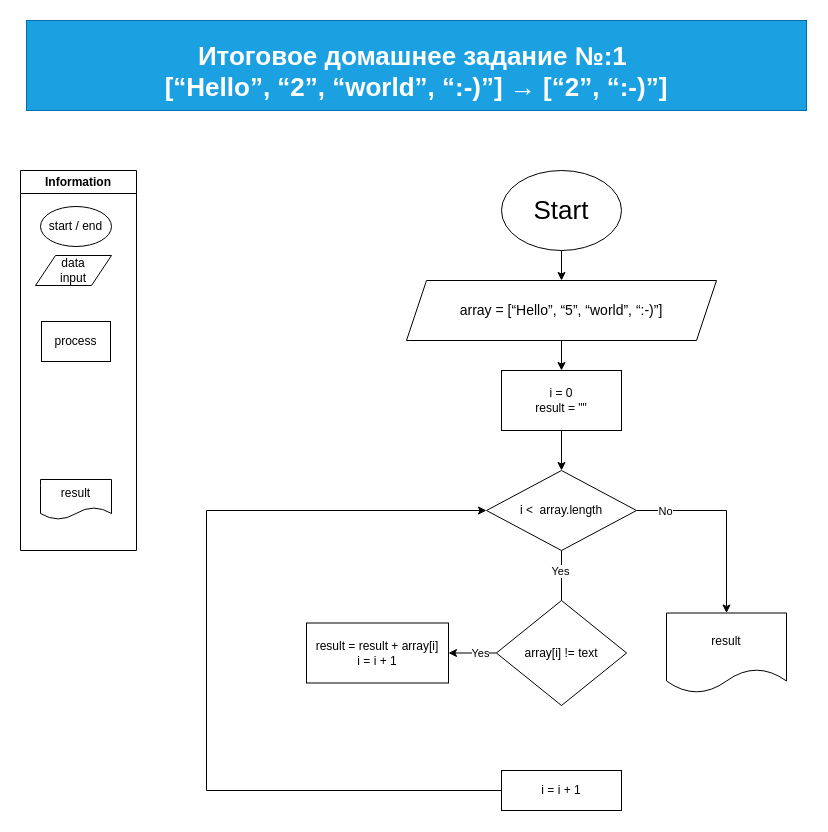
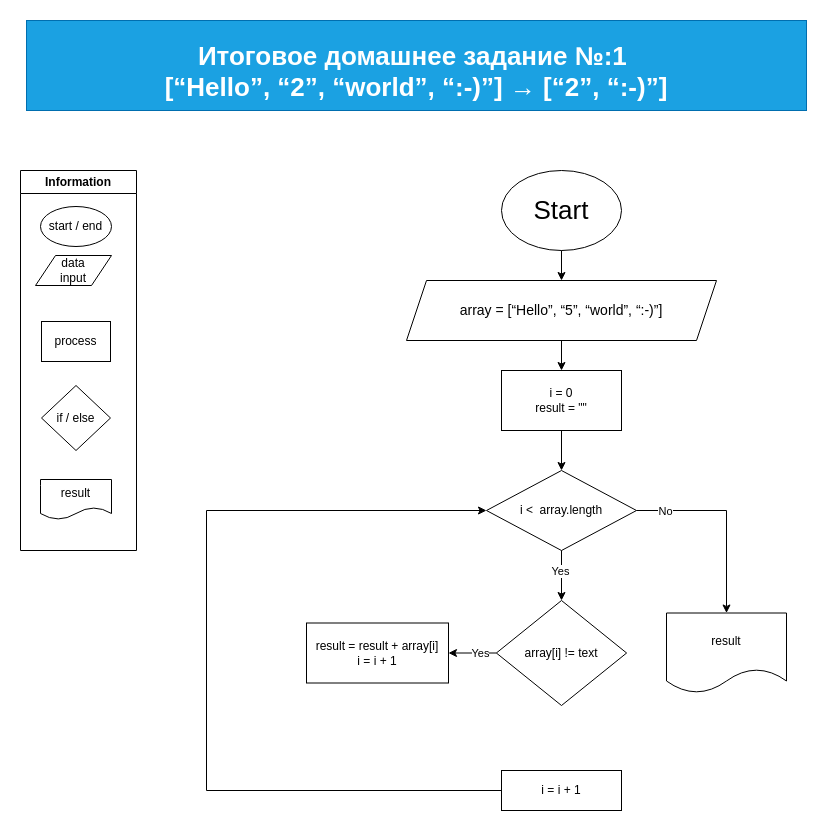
none -> (76, 418)
(562, 594) -> (562, 592)
